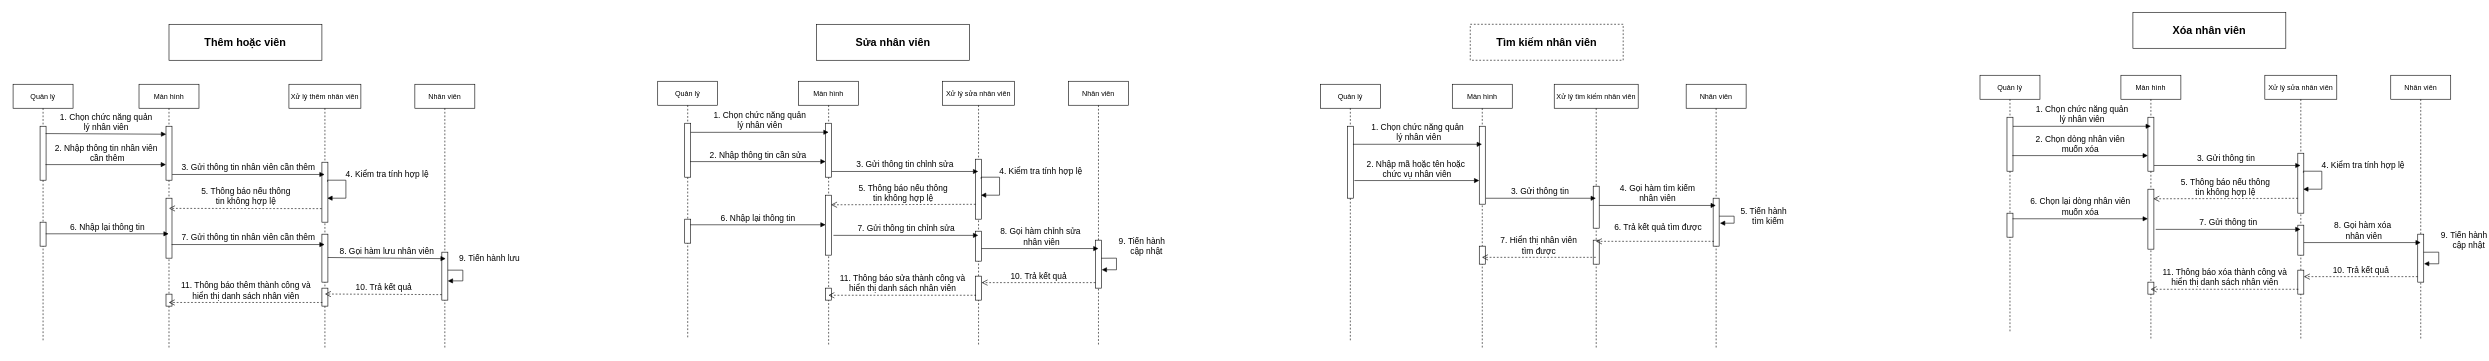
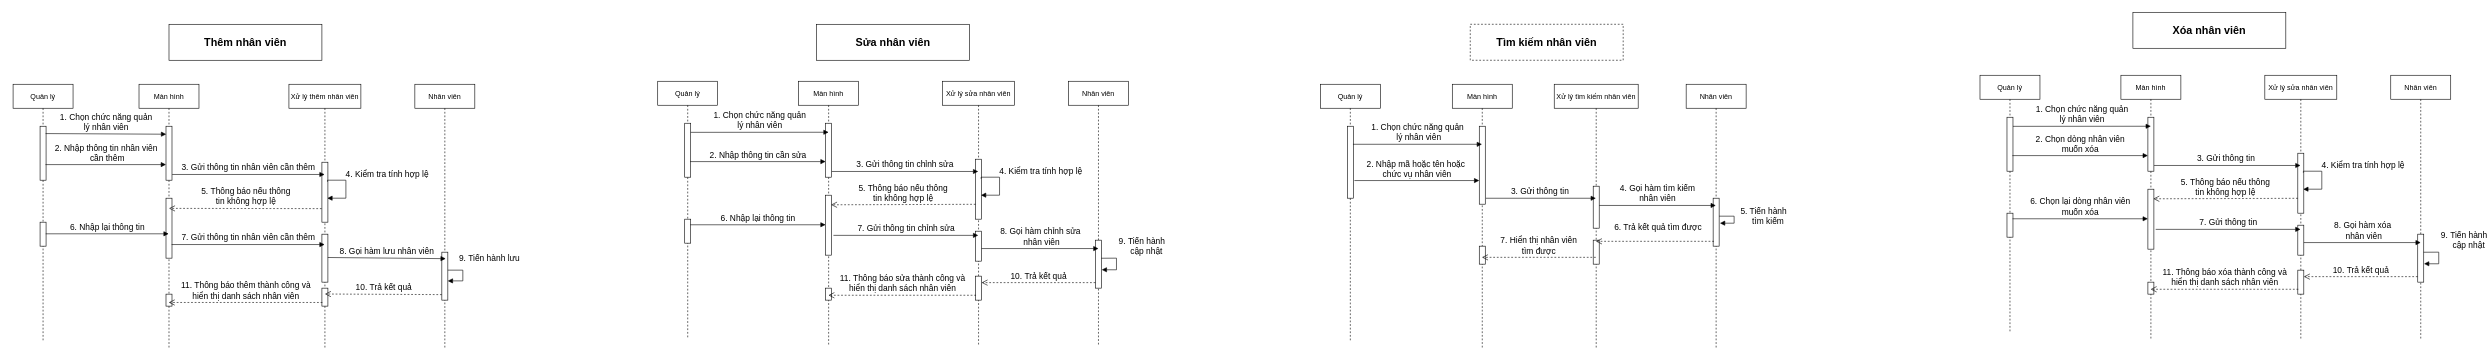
(245, 42) -> (245, 42)
